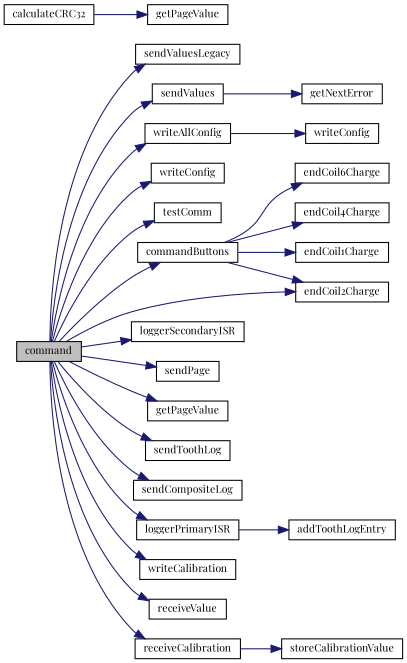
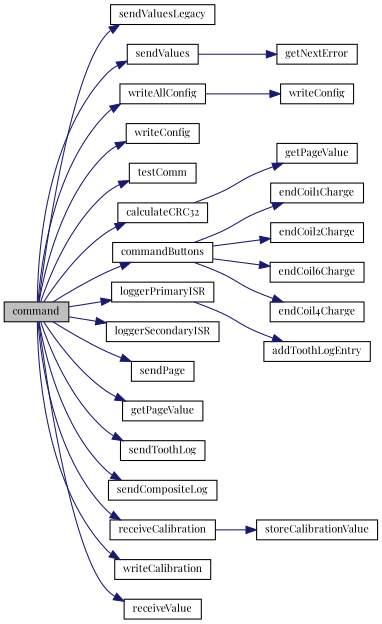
(172, 303) -> (76, 260)
